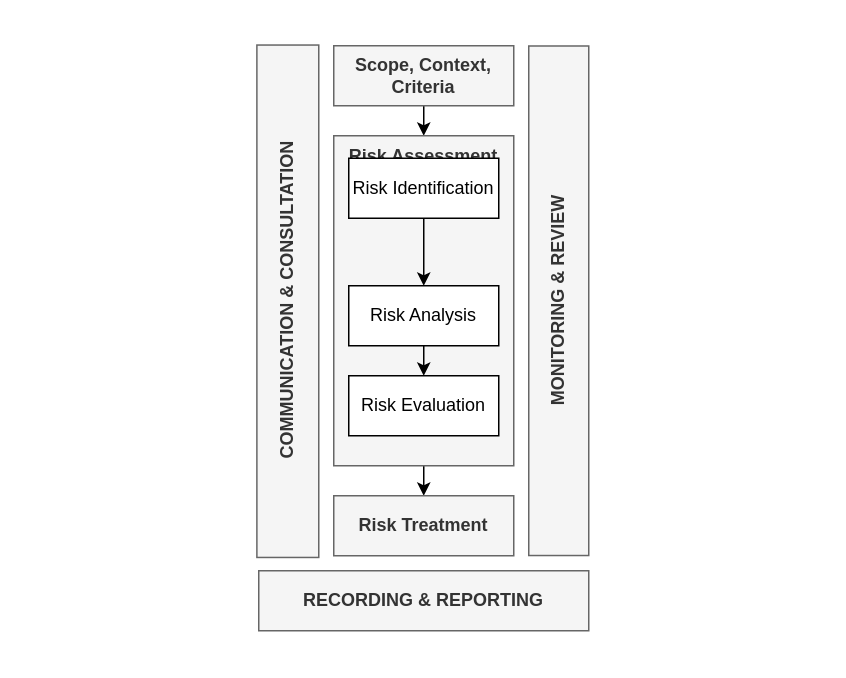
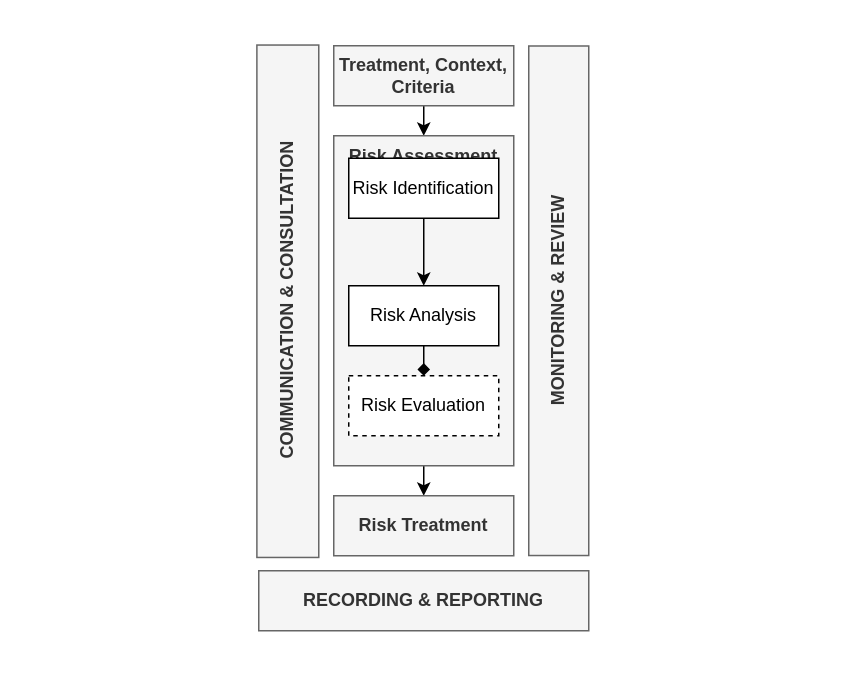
(424, 76) -> (424, 76)
(424, 364) -> (424, 363)
(424, 406) -> (424, 406)
